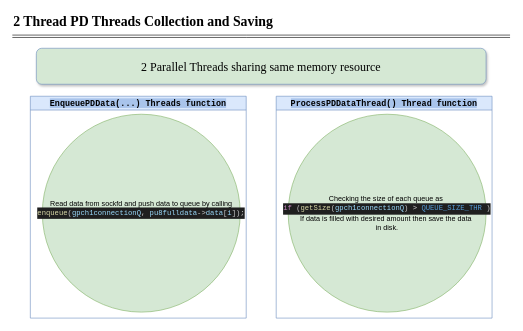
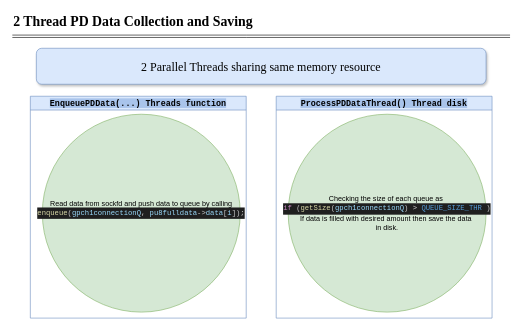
(87, 21) -> (81, 21)
(261, 66) -> (261, 66)
(384, 104) -> (384, 104)
